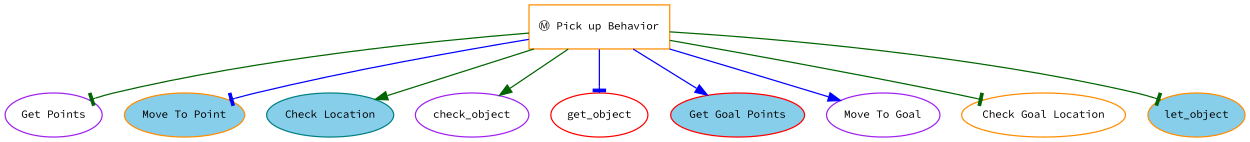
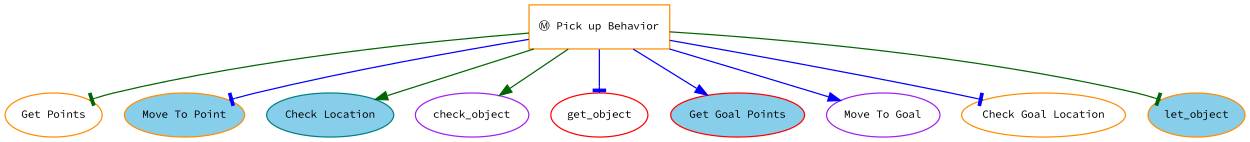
(824, 68) -> (824, 68)
(54, 115) -> (54, 115)
